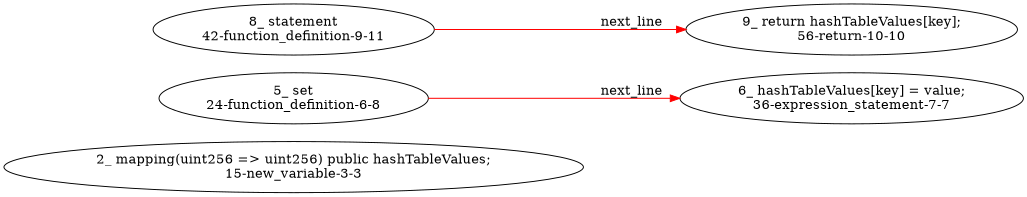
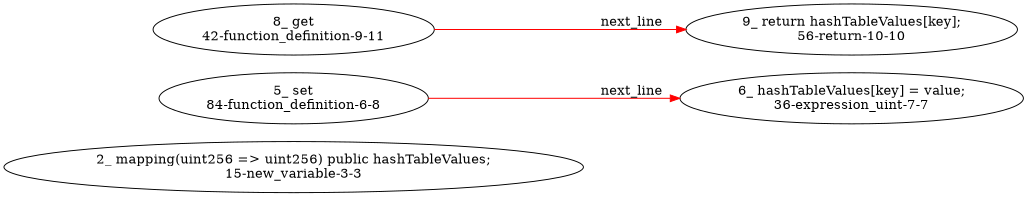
(294, 29) -> (294, 29)
(294, 98) -> (294, 98)
(852, 98) -> (852, 98)
